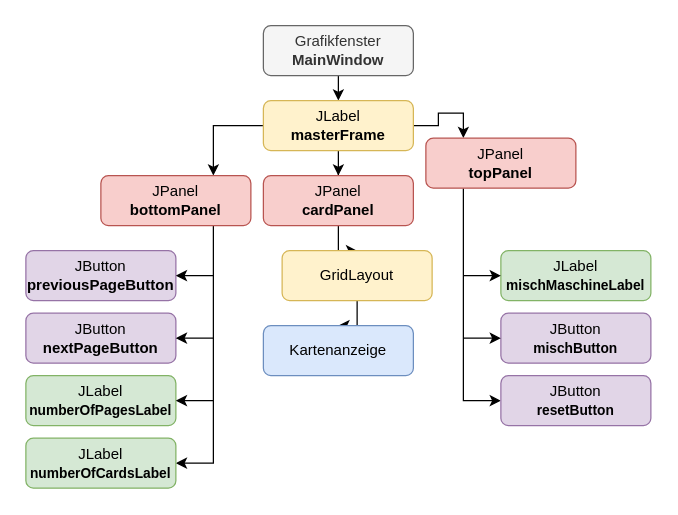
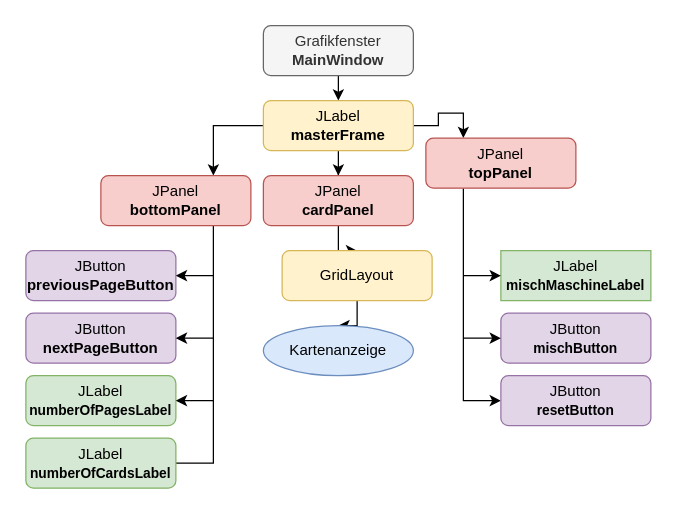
(576, 276) -> (576, 276)
(338, 351) -> (338, 351)
(186, 463) -> (182, 463)
